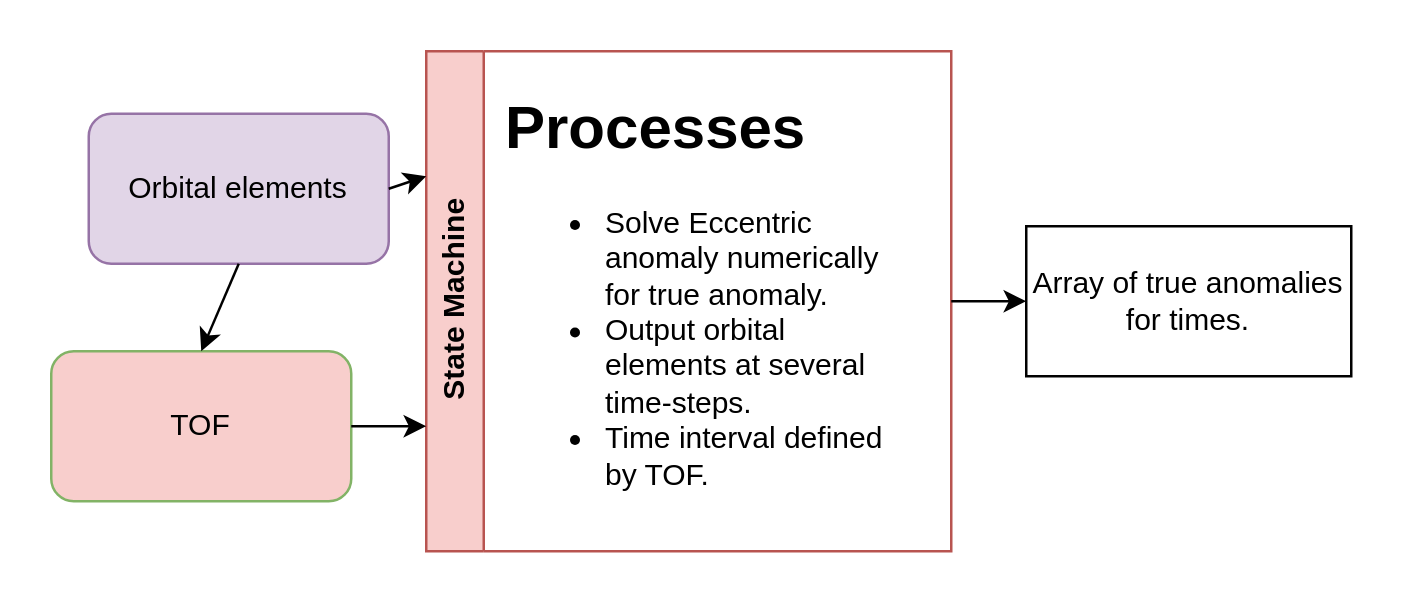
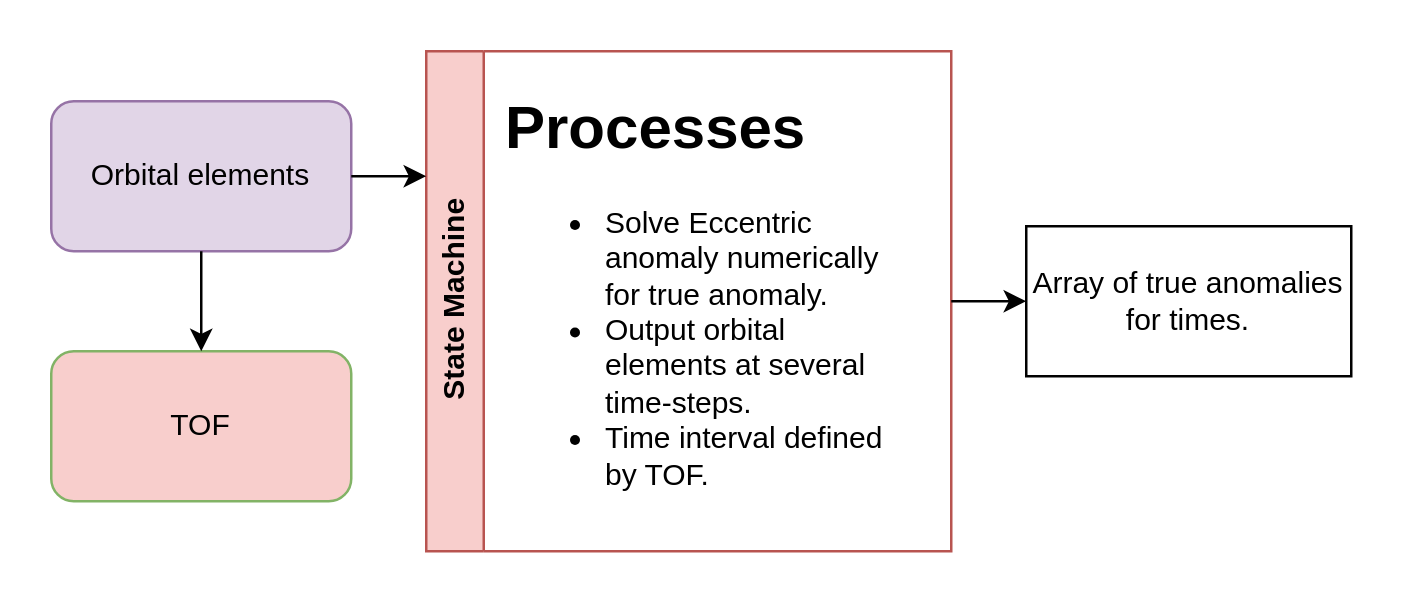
(239, 189) -> (201, 176)
(380, 426) -> none
